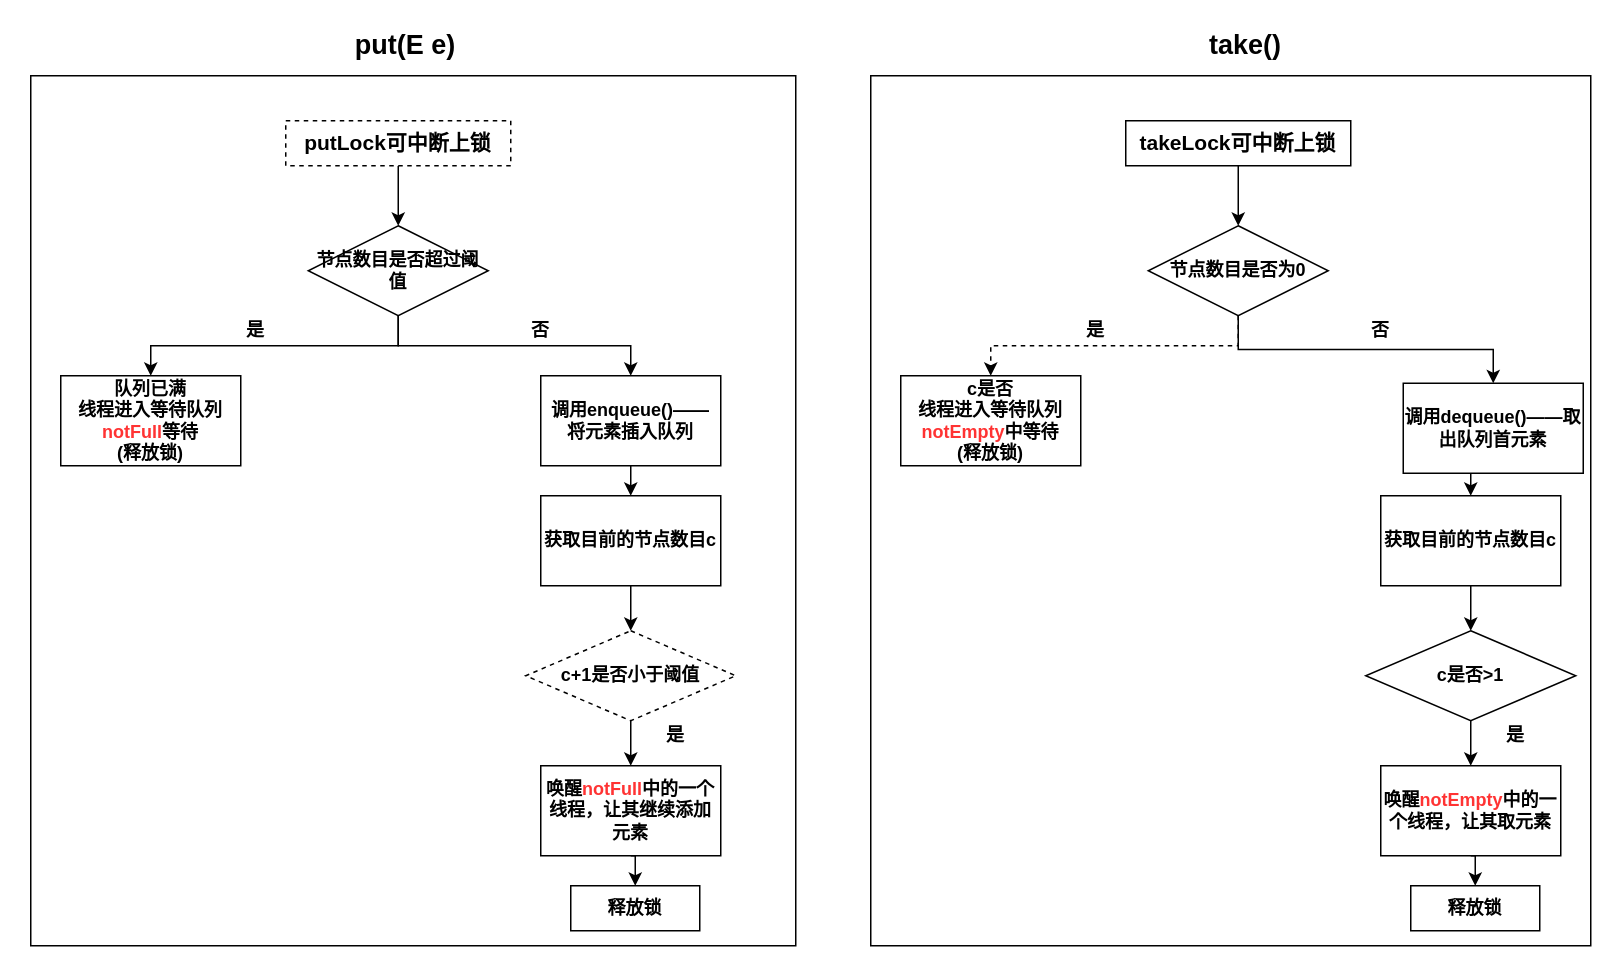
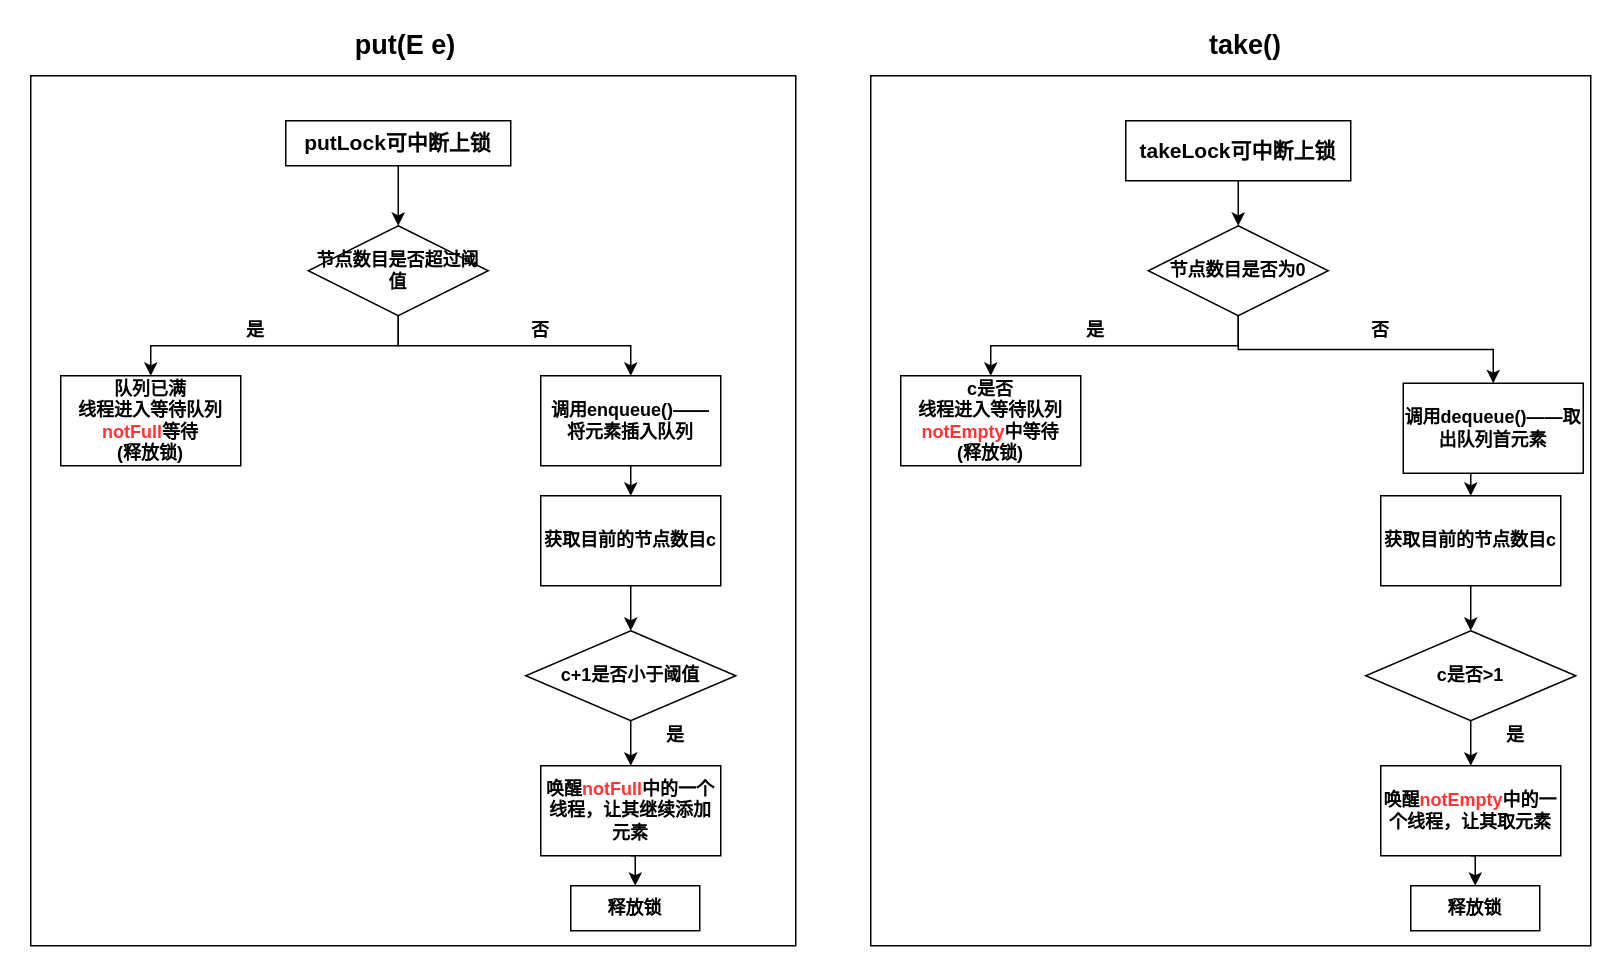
(398, 143) -> (398, 143)
(1238, 143) -> (1238, 151)
(1104, 346) -> (1104, 346)
(631, 676) -> (631, 676)
